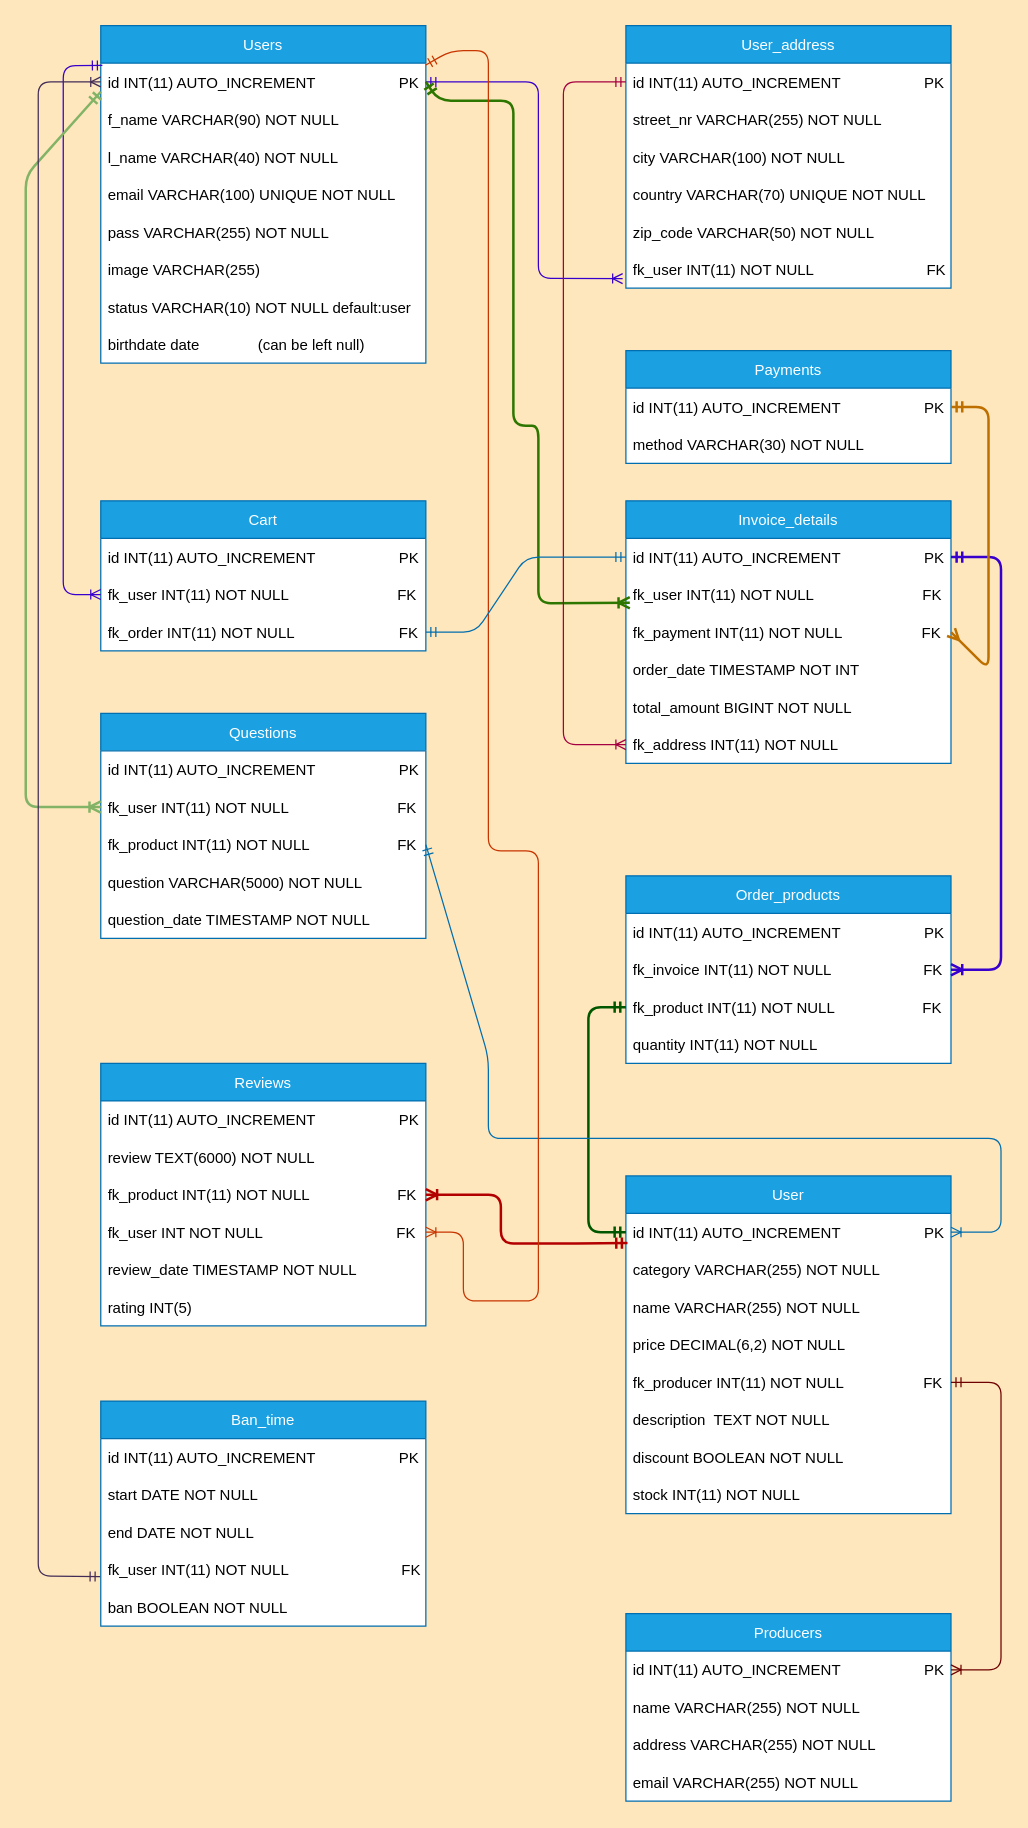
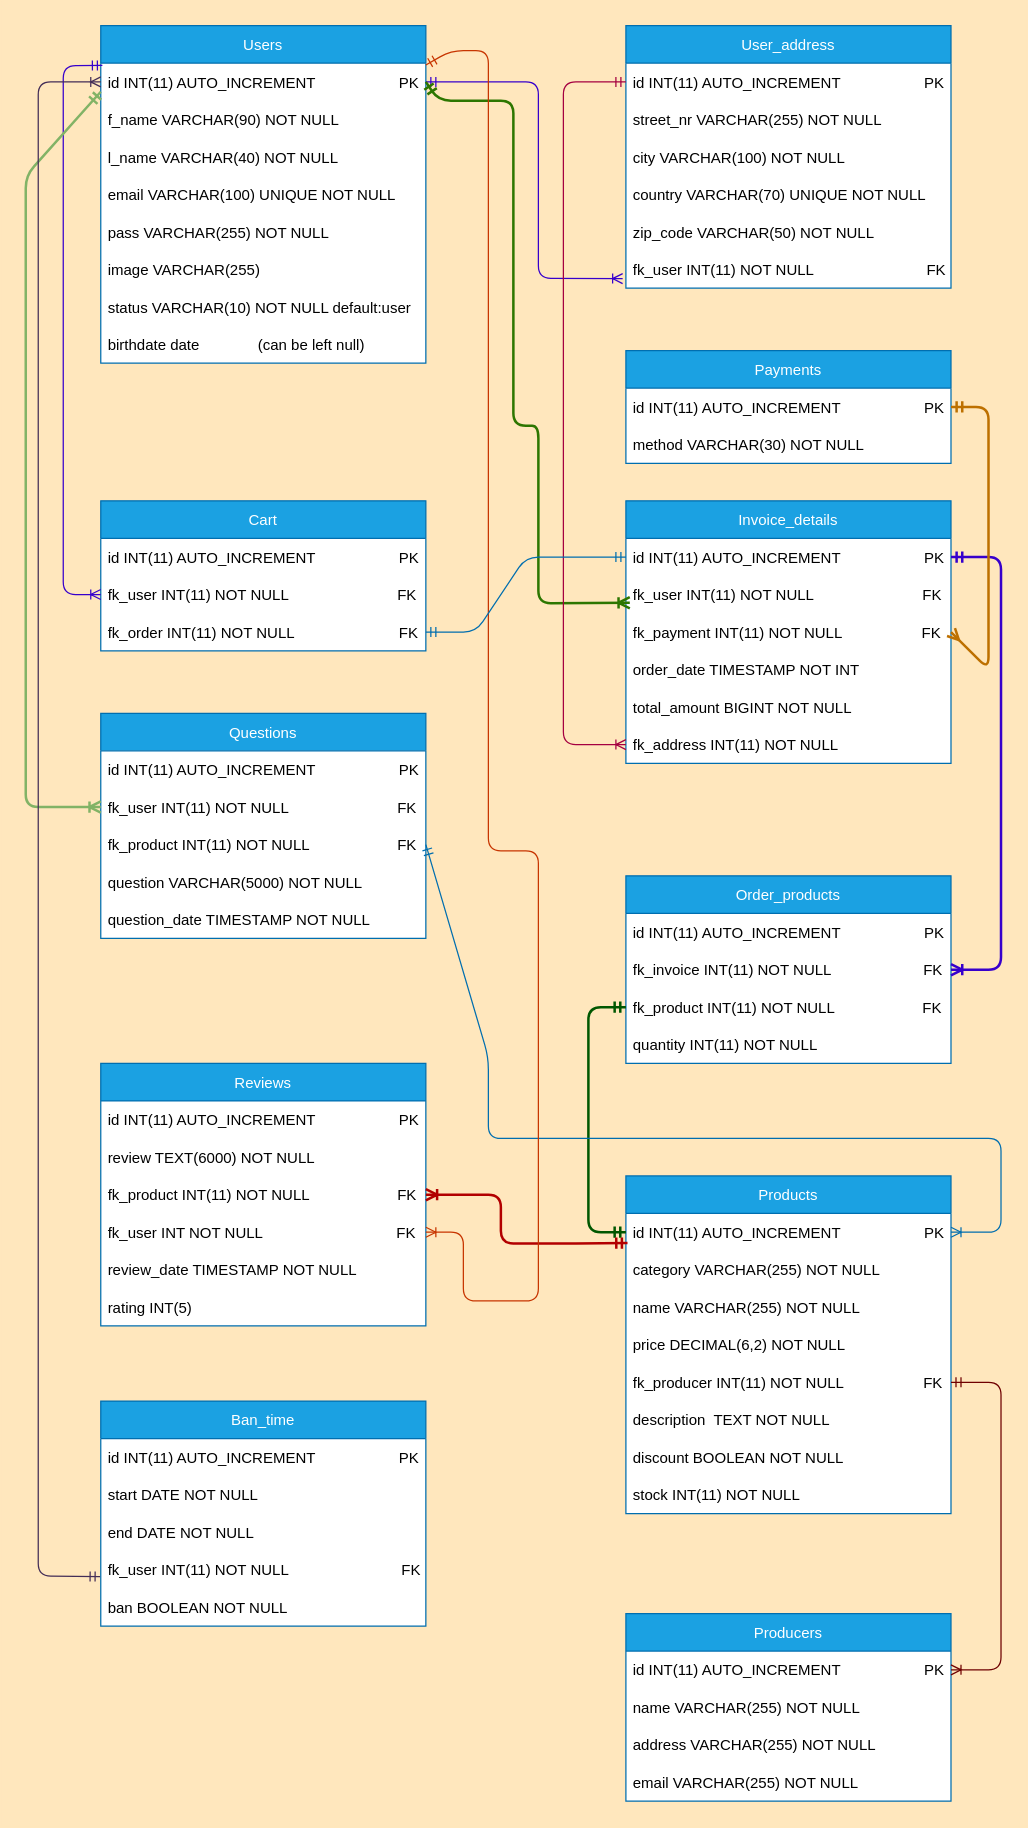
(788, 1195) -> (788, 1195)
